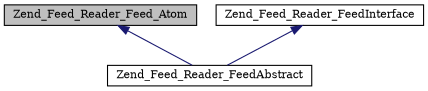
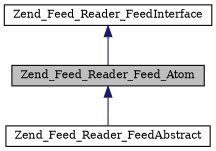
(260, 48) -> (108, 51)
